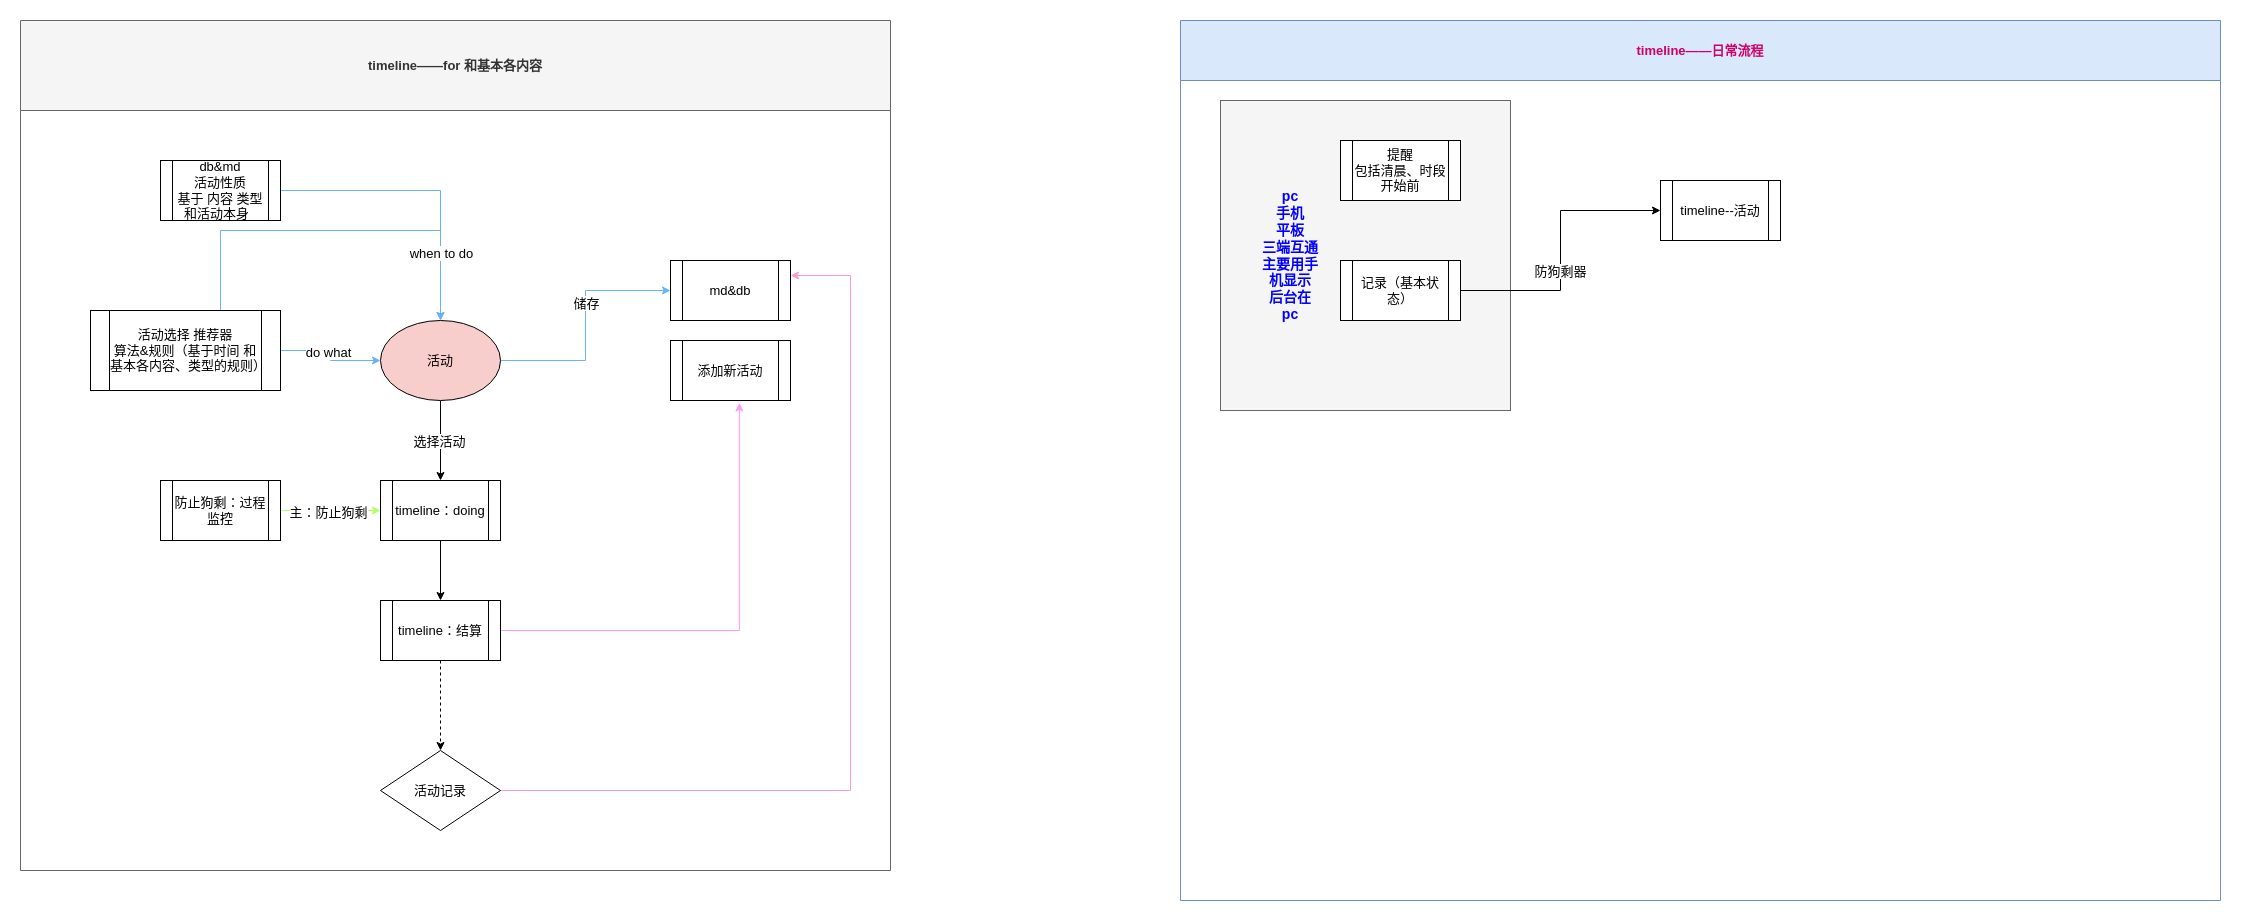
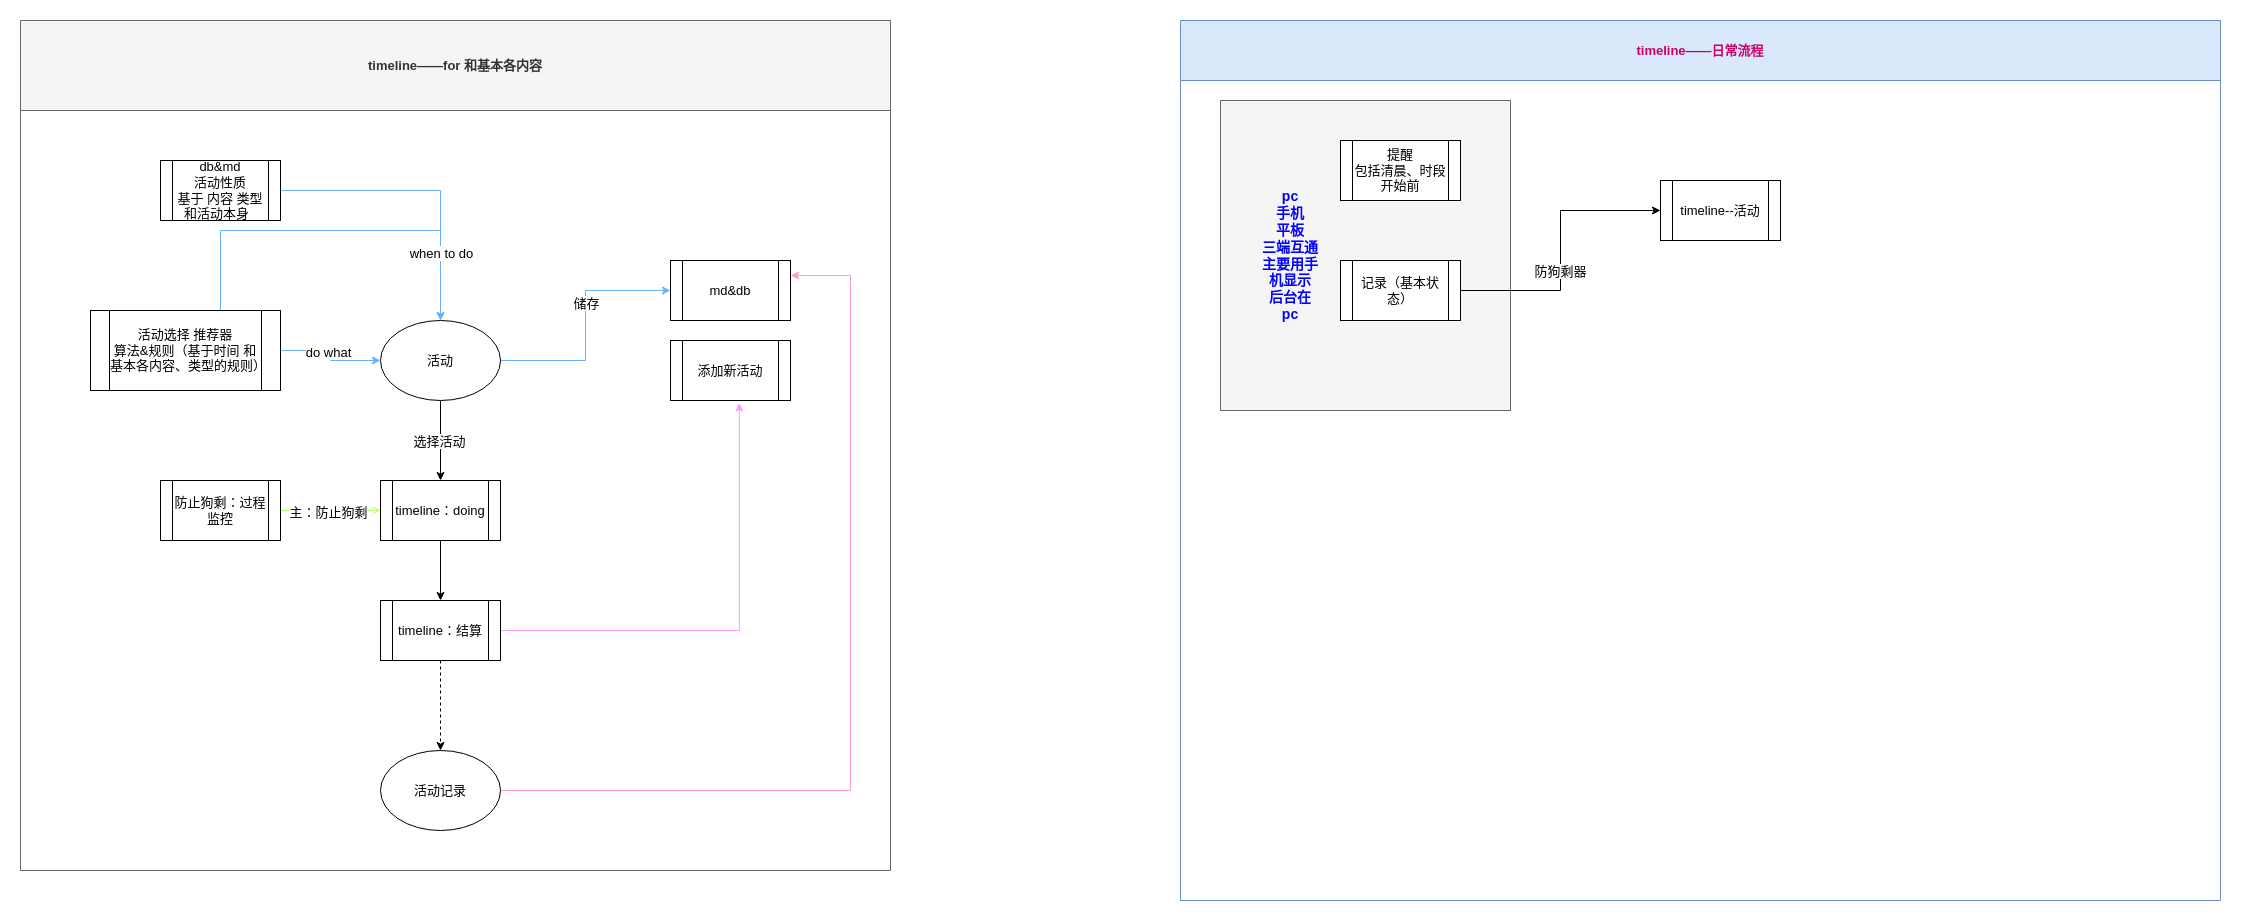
(441, 361) -> (441, 361)
(372, 511) -> (374, 511)
(441, 791) -> (441, 791)
